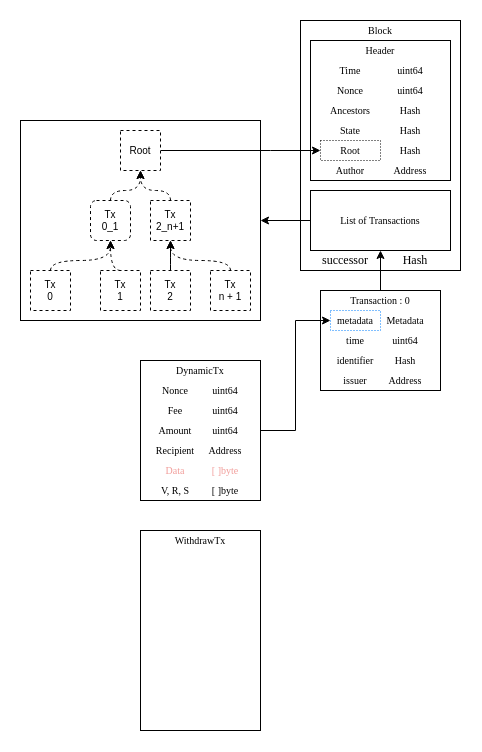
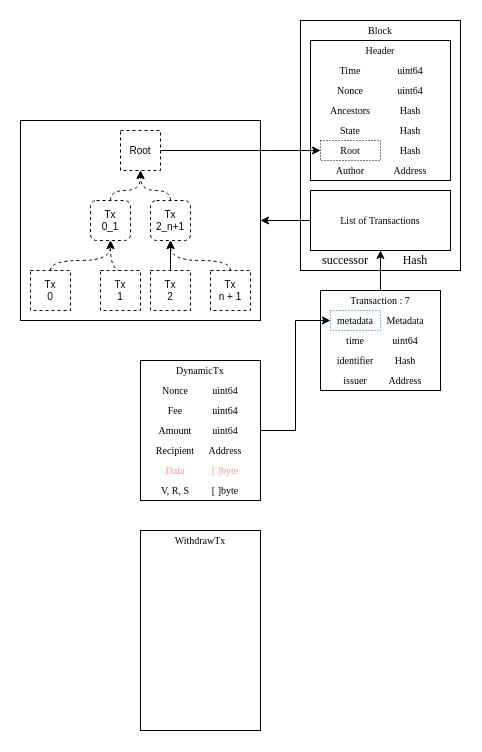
(171, 221) -> (171, 221)
(381, 301) -> (381, 301)
